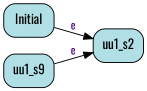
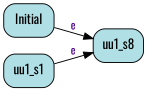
(118, 46) -> (118, 46)
(29, 71) -> (29, 71)
